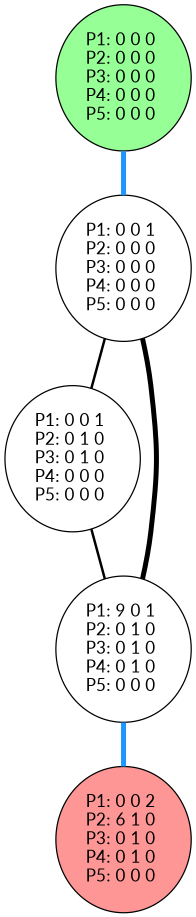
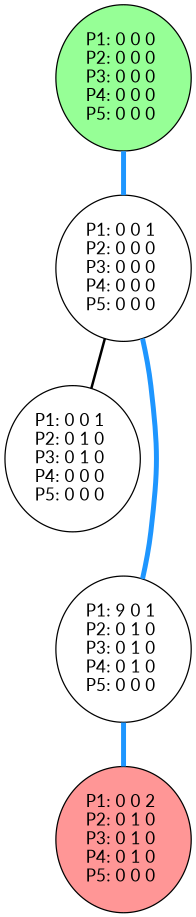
(156, 459) -> (156, 459)
(98, 554) -> none
(124, 840) -> (124, 840)
